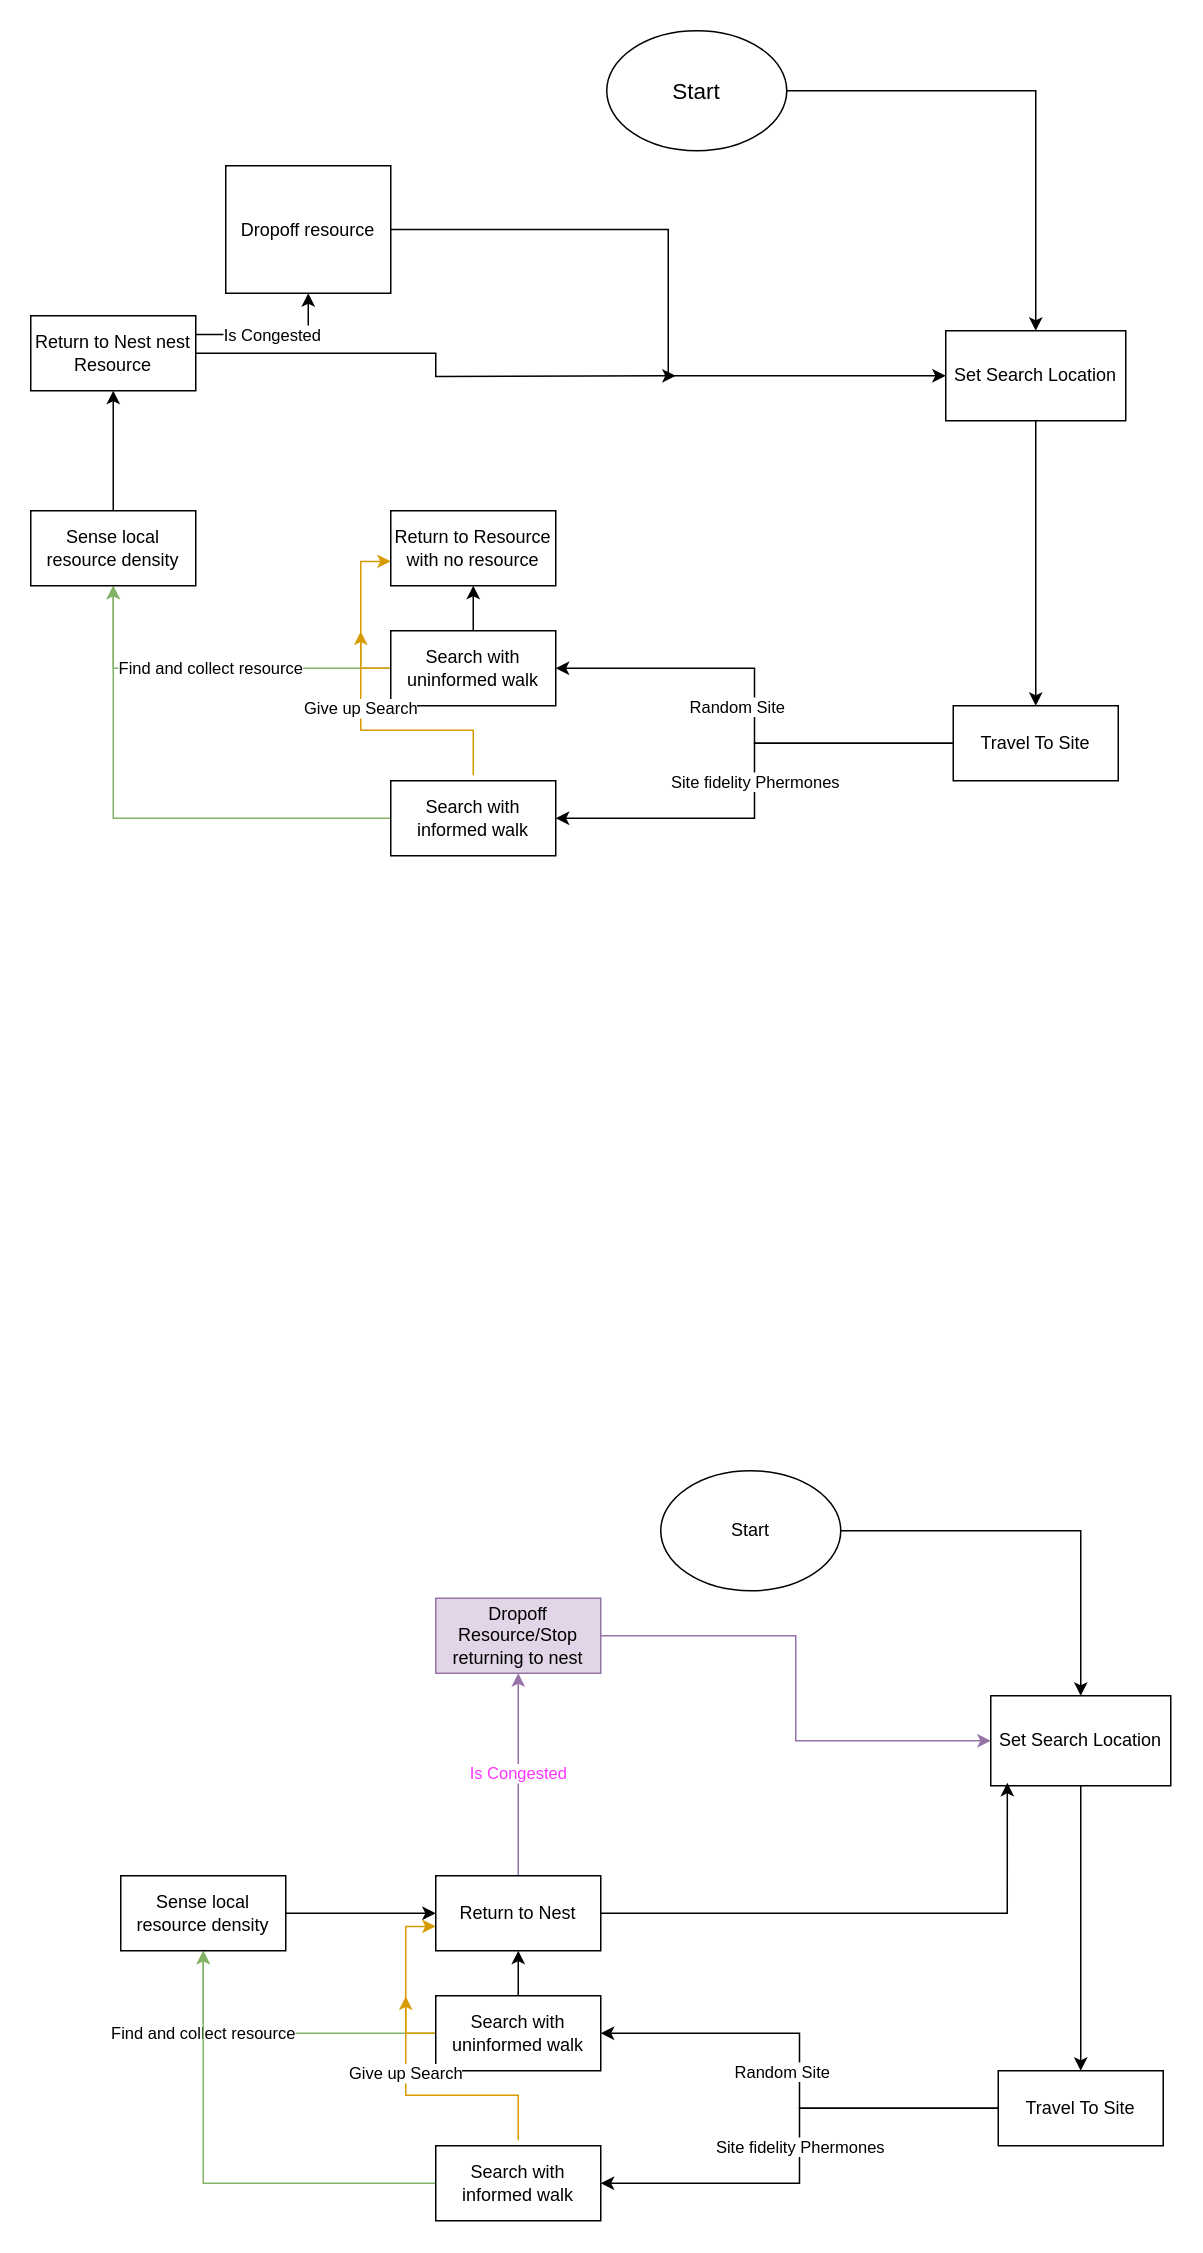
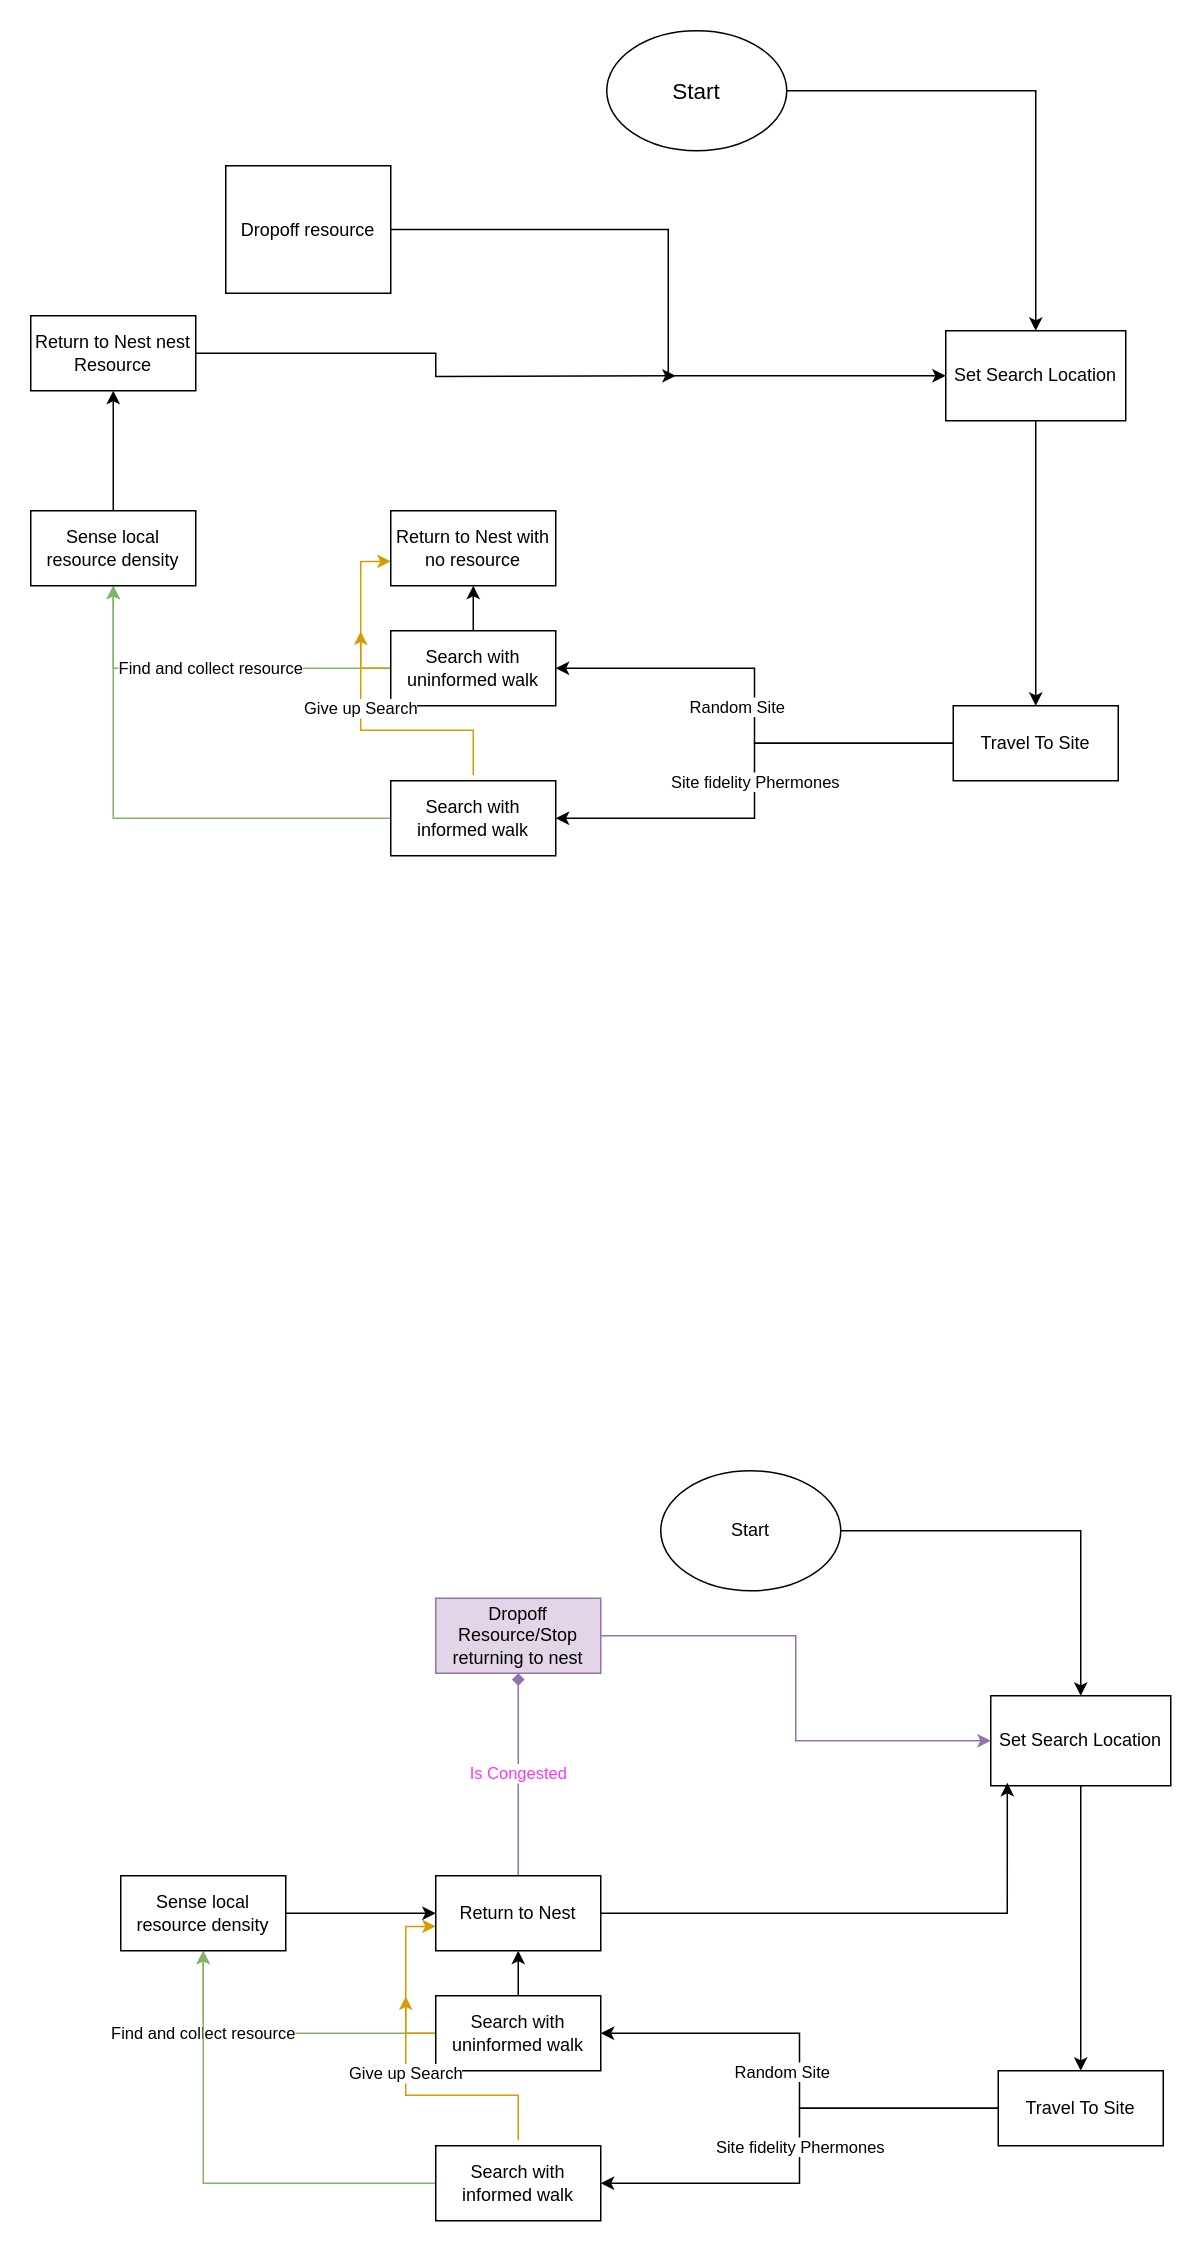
(267, 335) -> none
(473, 548) -> (473, 548)
(518, 1685) -> (518, 1686)
